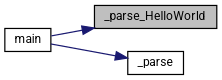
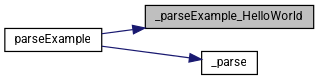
(156, 17) -> (230, 17)
(28, 40) -> (53, 40)
